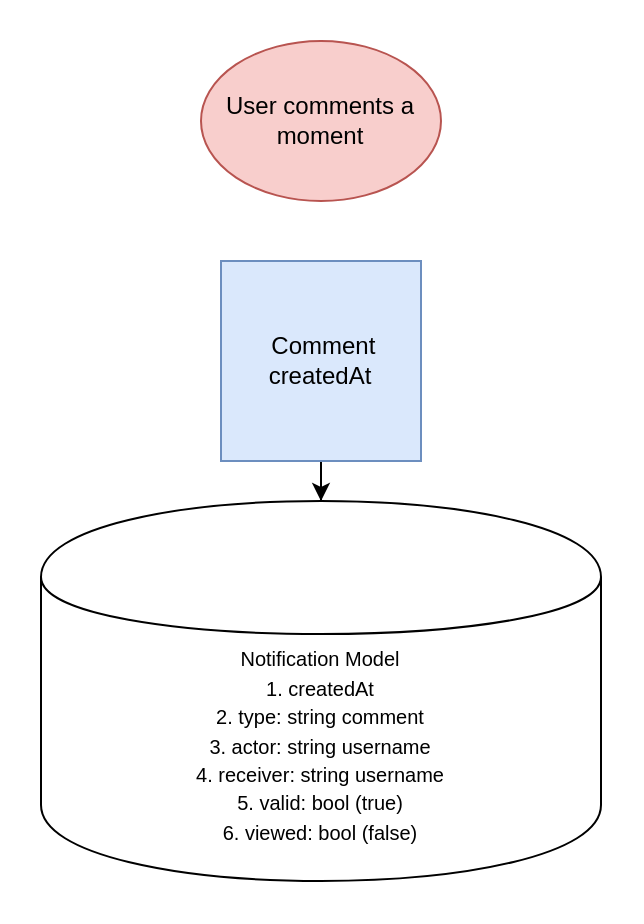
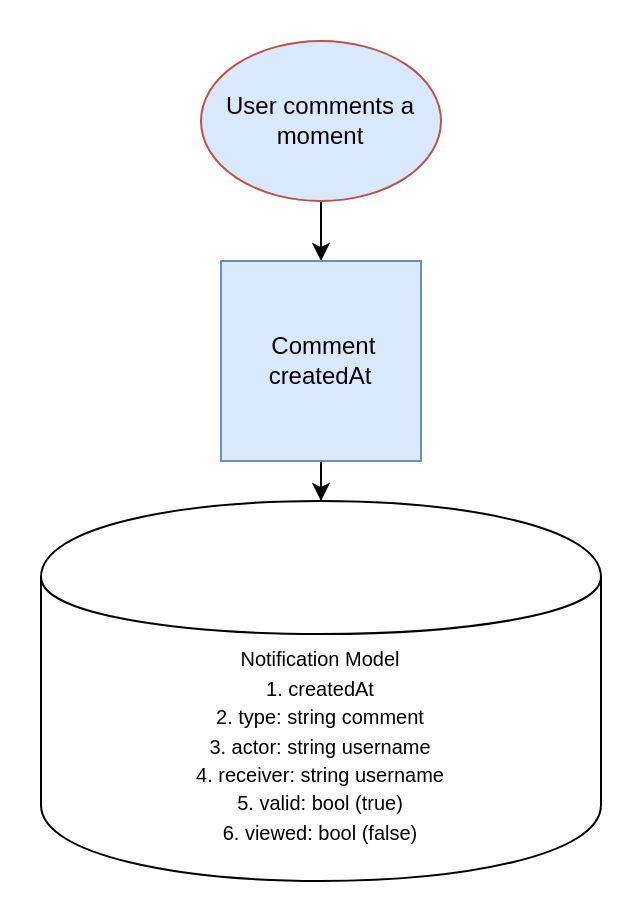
(321, 121) -> (321, 121)
none -> (321, 238)
